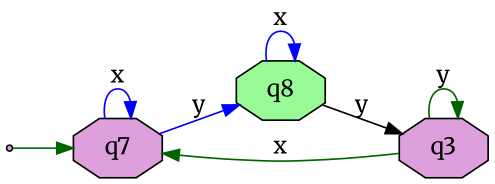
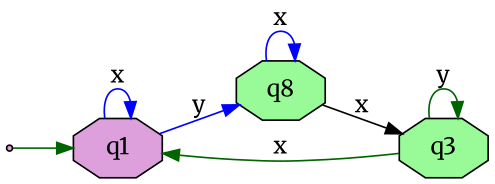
(362, 106) -> (362, 106)
(118, 148) -> (118, 148)
(444, 148) -> (444, 148)
